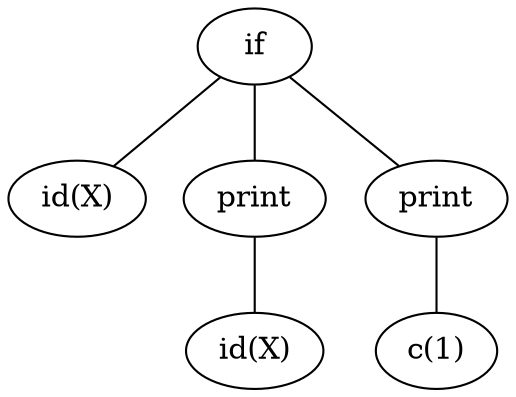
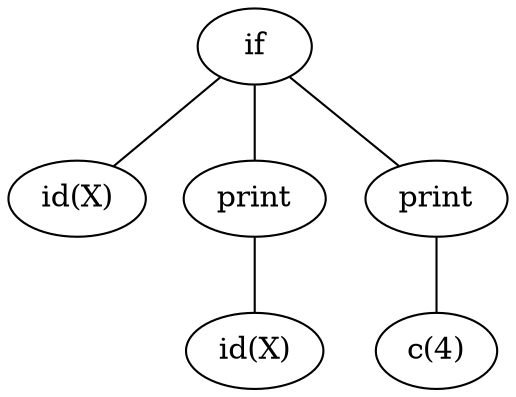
(437, 351) -> (437, 351)
